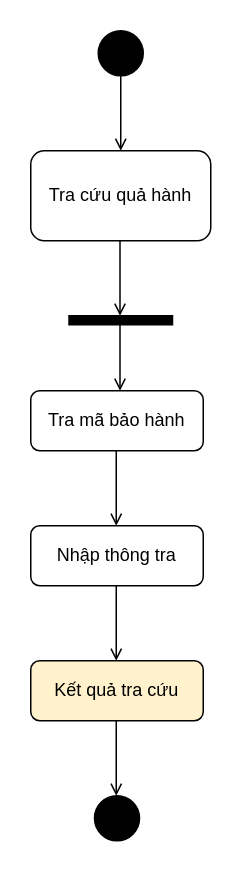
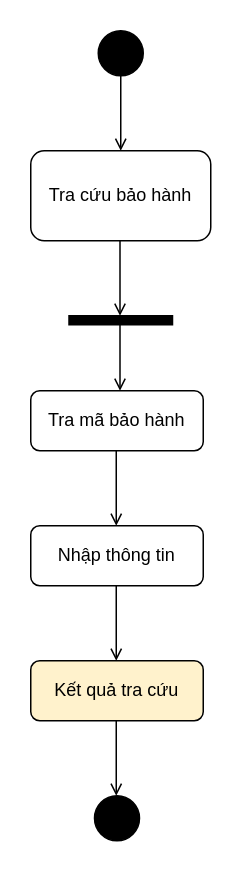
(121, 196) -> (121, 196)
(117, 556) -> (117, 556)
